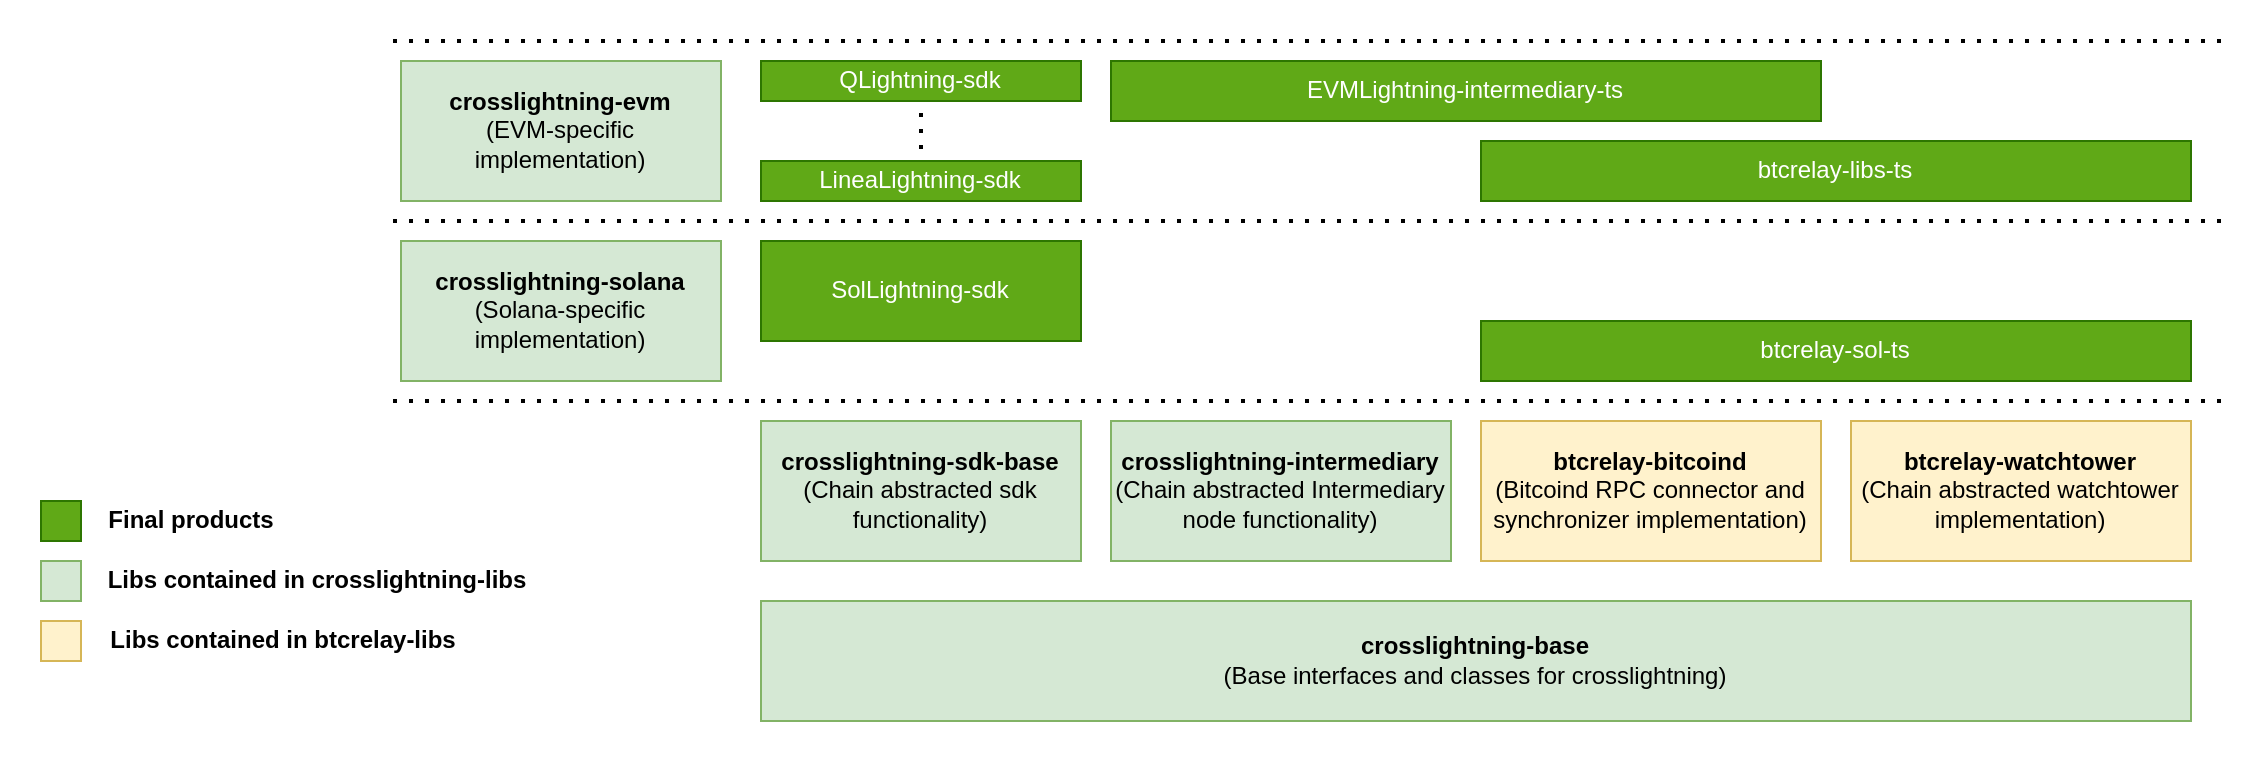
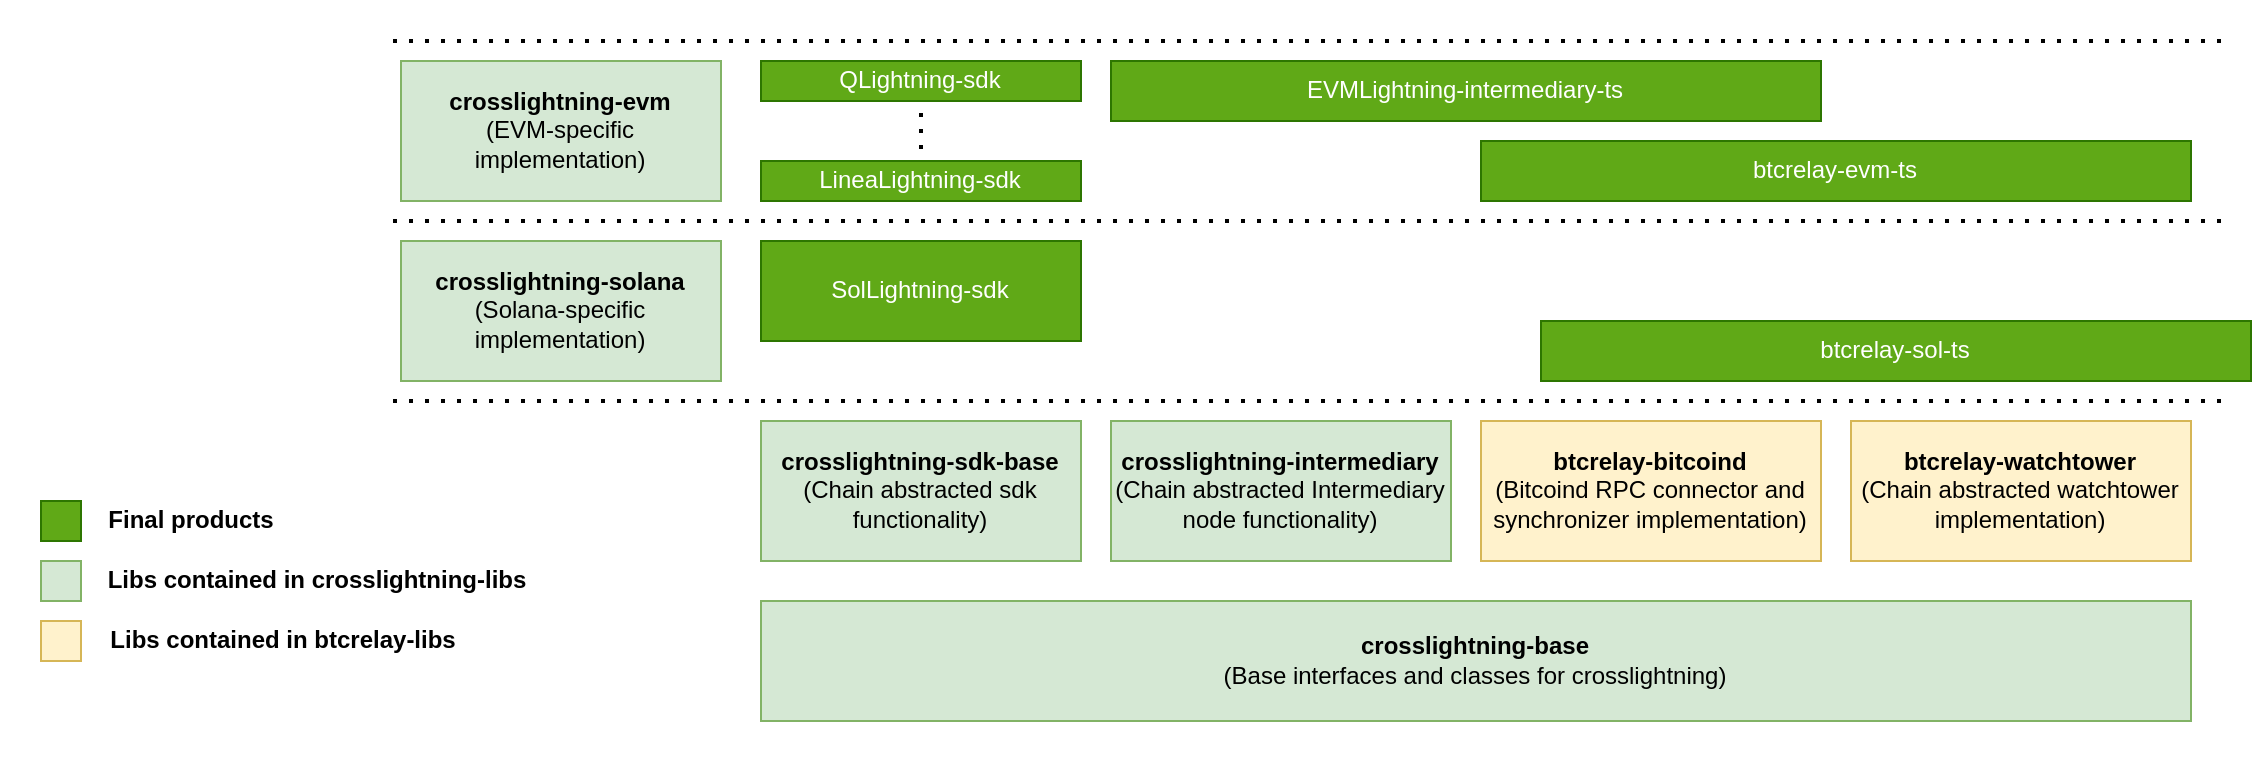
(1836, 171) -> (1836, 171)
(1836, 351) -> (1896, 351)
